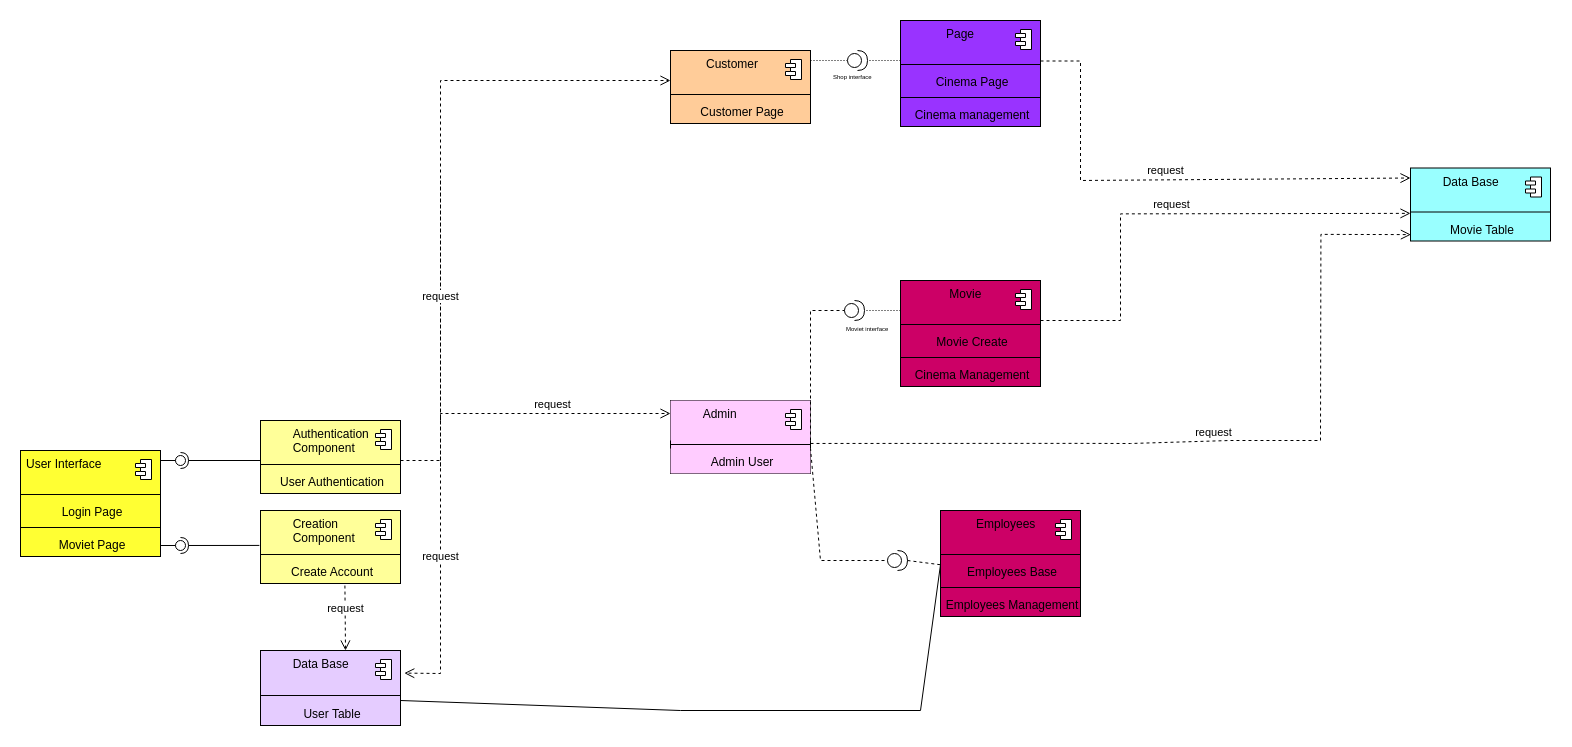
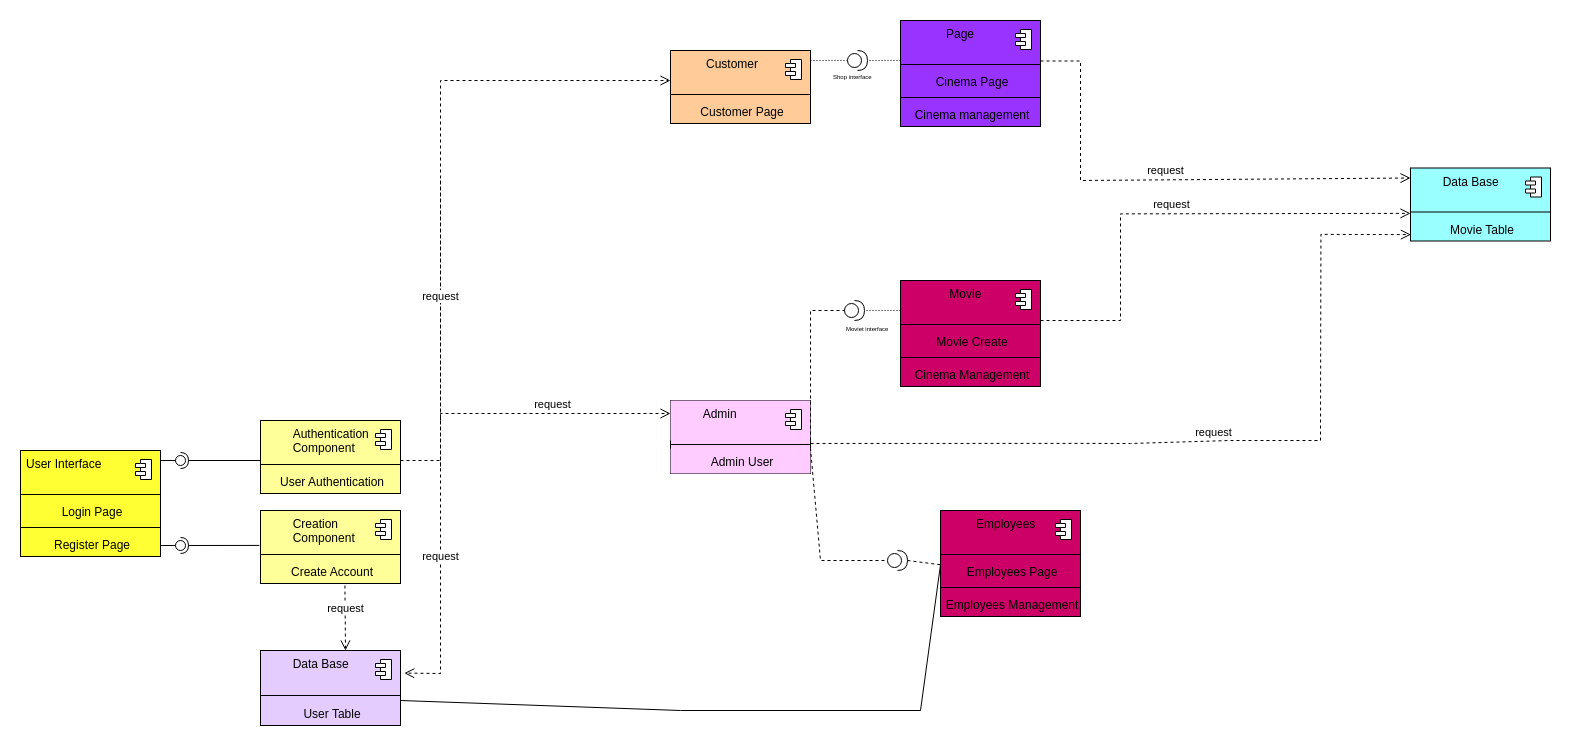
(93, 546) -> (93, 546)
(1013, 573) -> (1013, 573)
